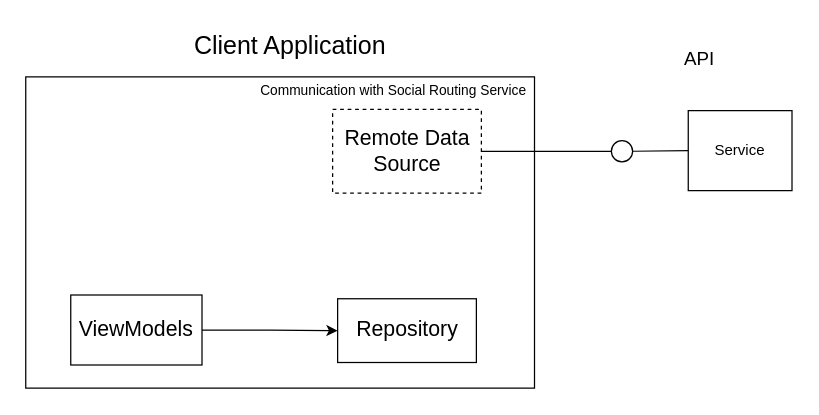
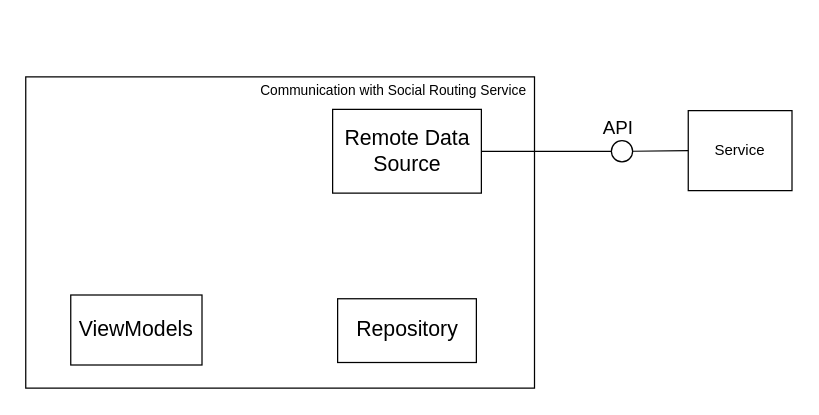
(294, 39) -> none
(703, 56) -> (622, 124)
(407, 151) -> (407, 151)
(266, 330) -> none
